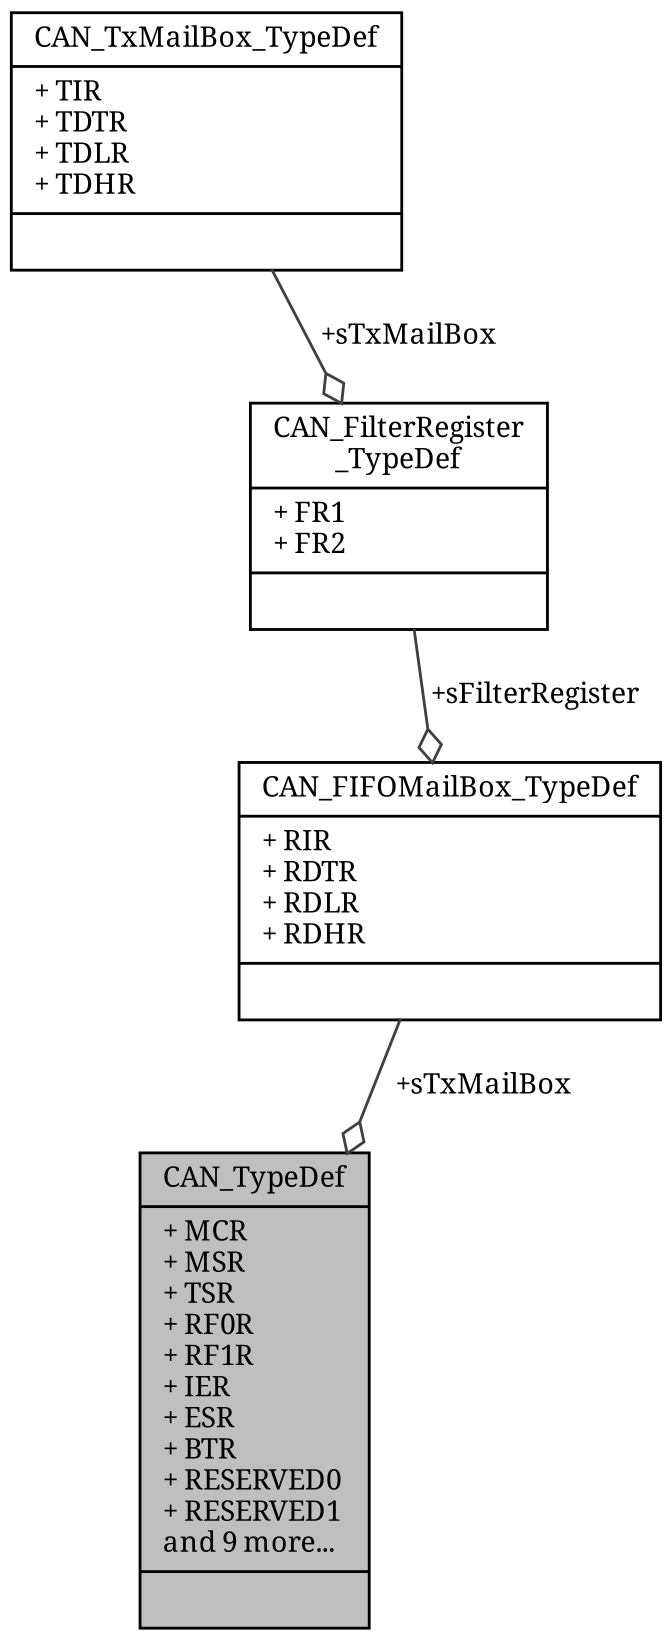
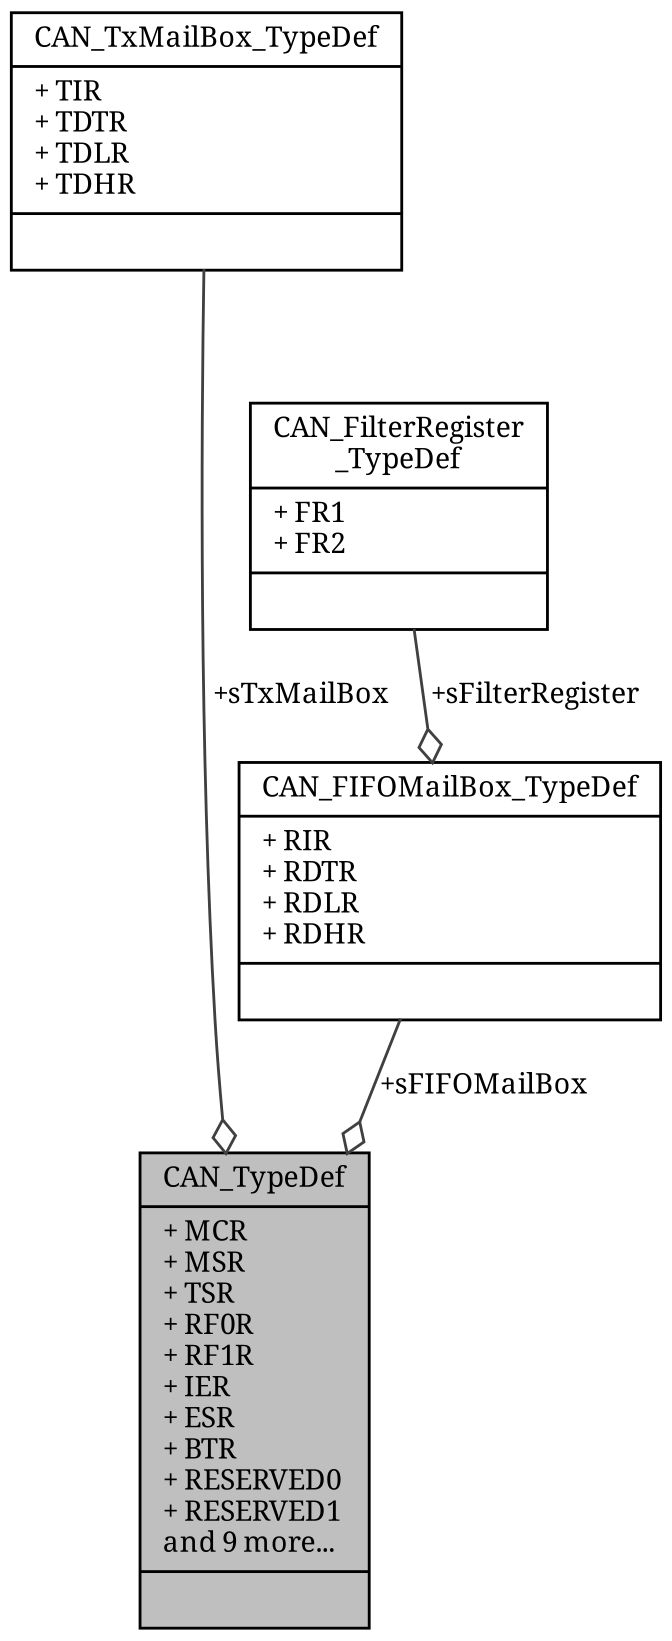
(299, 321) -> (204, 694)
(481, 1086) -> (481, 1086)
